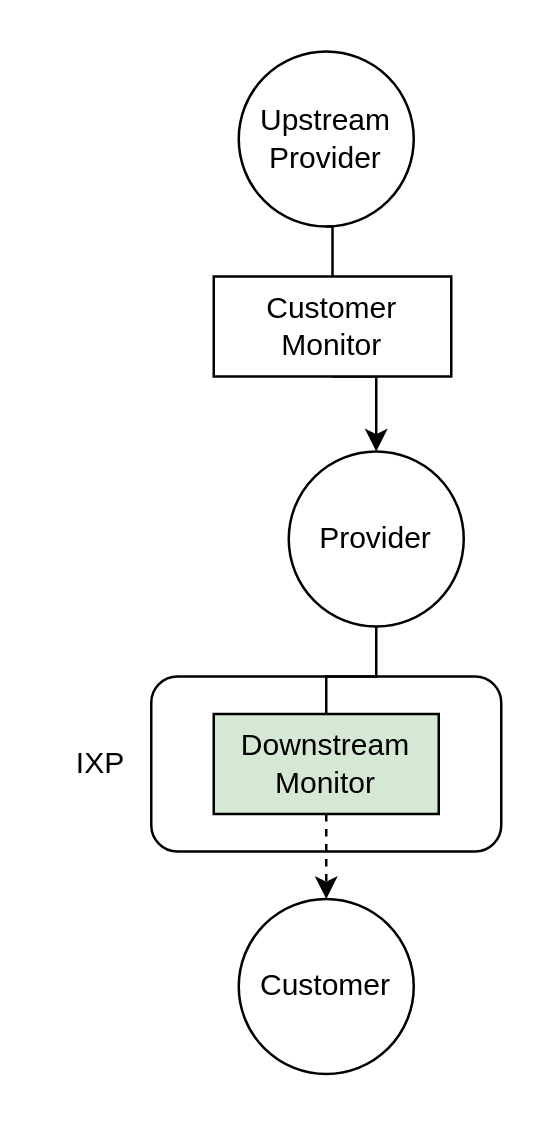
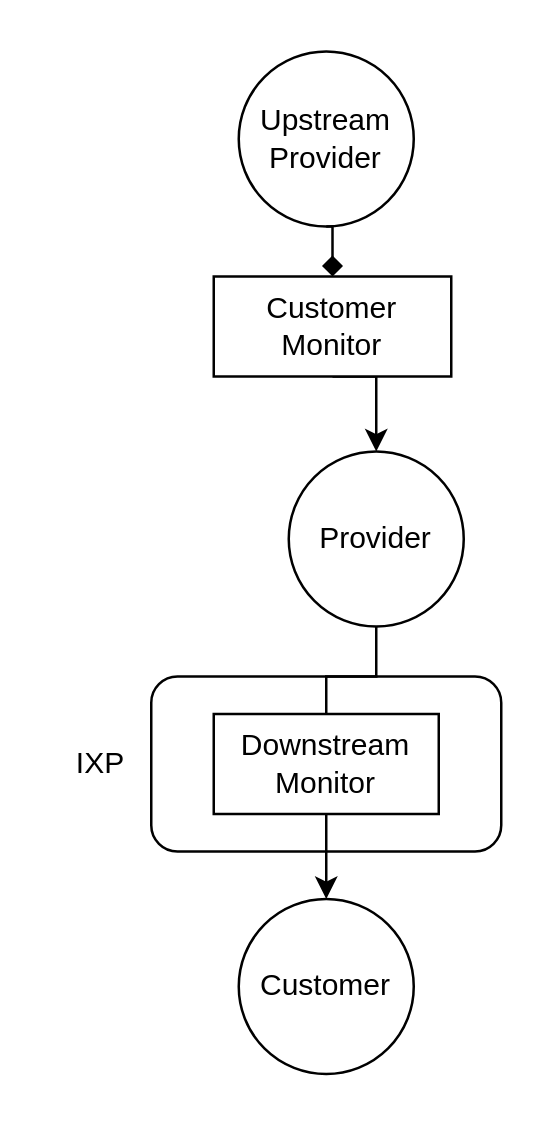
(333, 265) -> (333, 256)
(326, 764) -> (326, 764)
(326, 845) -> (326, 845)
